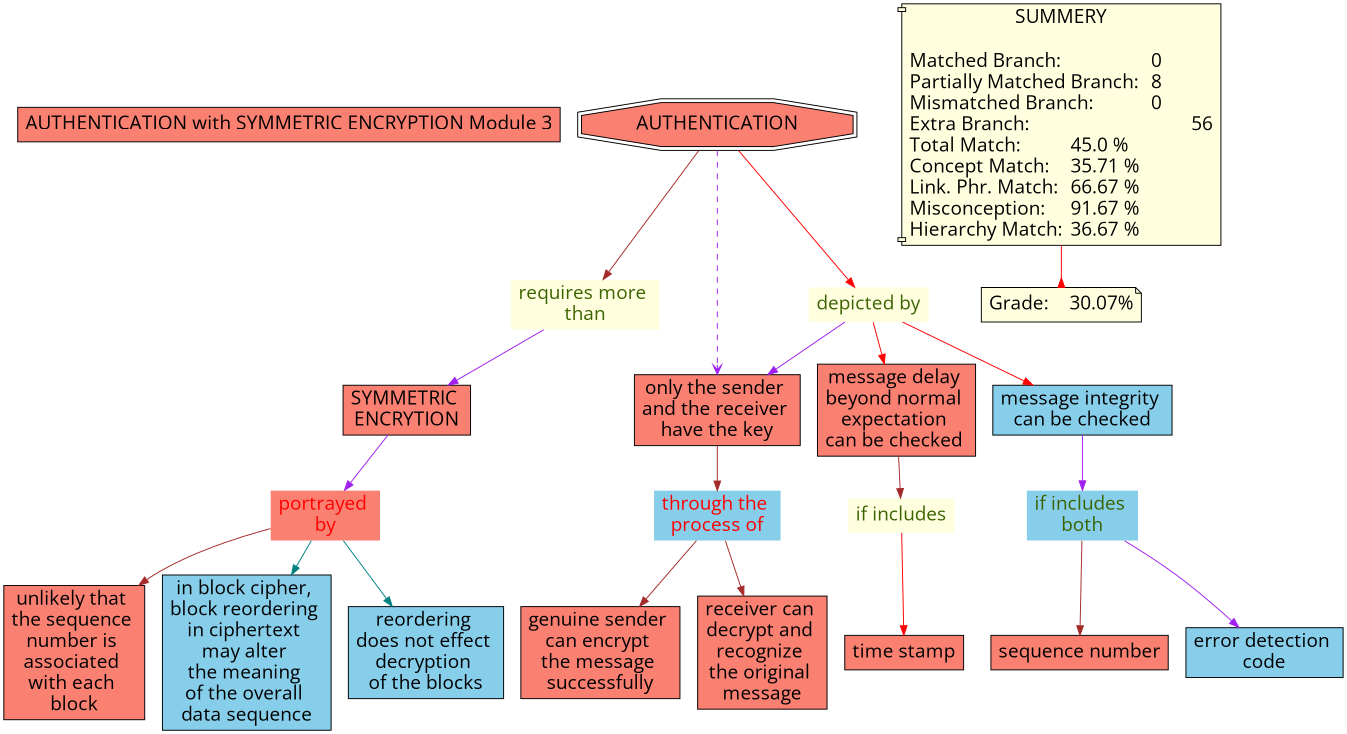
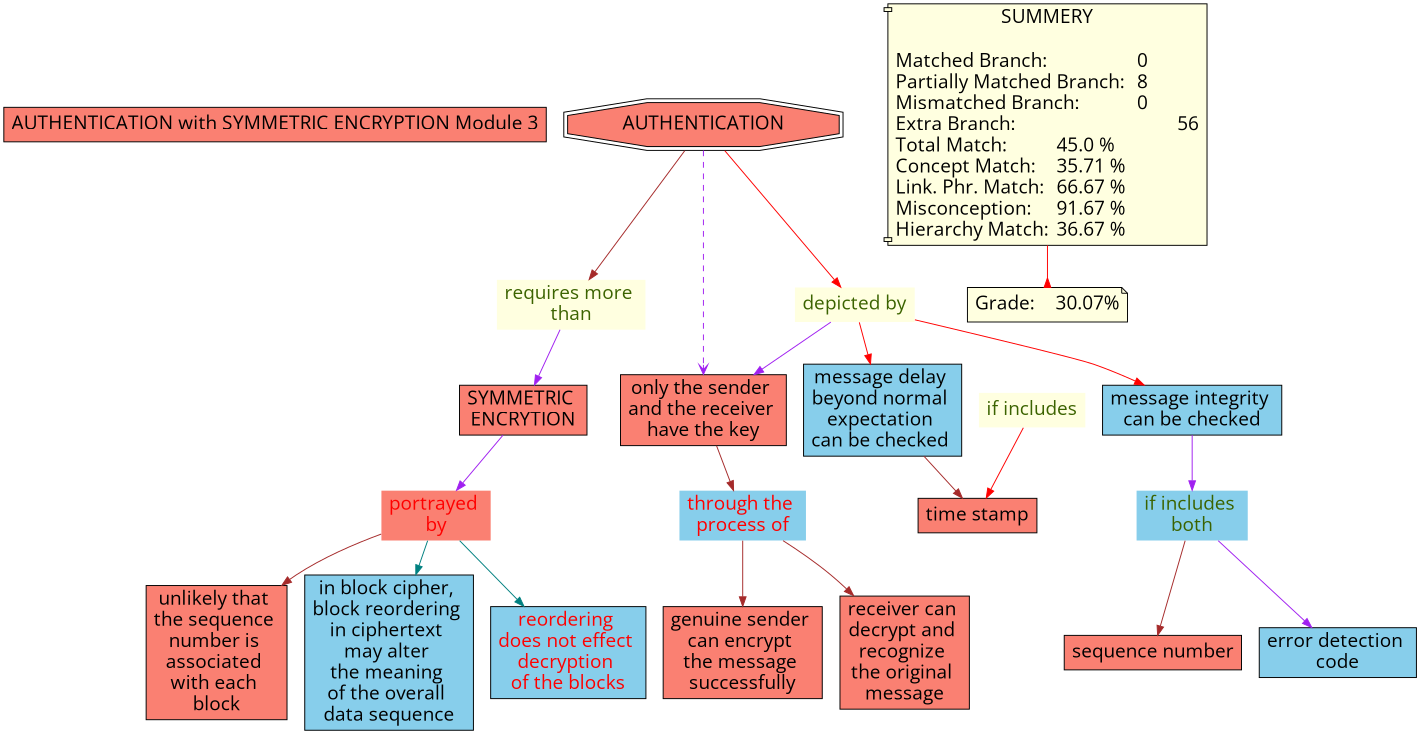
(897, 410) -> (883, 410)
(899, 472) -> (940, 474)
(426, 653) -> (568, 653)
